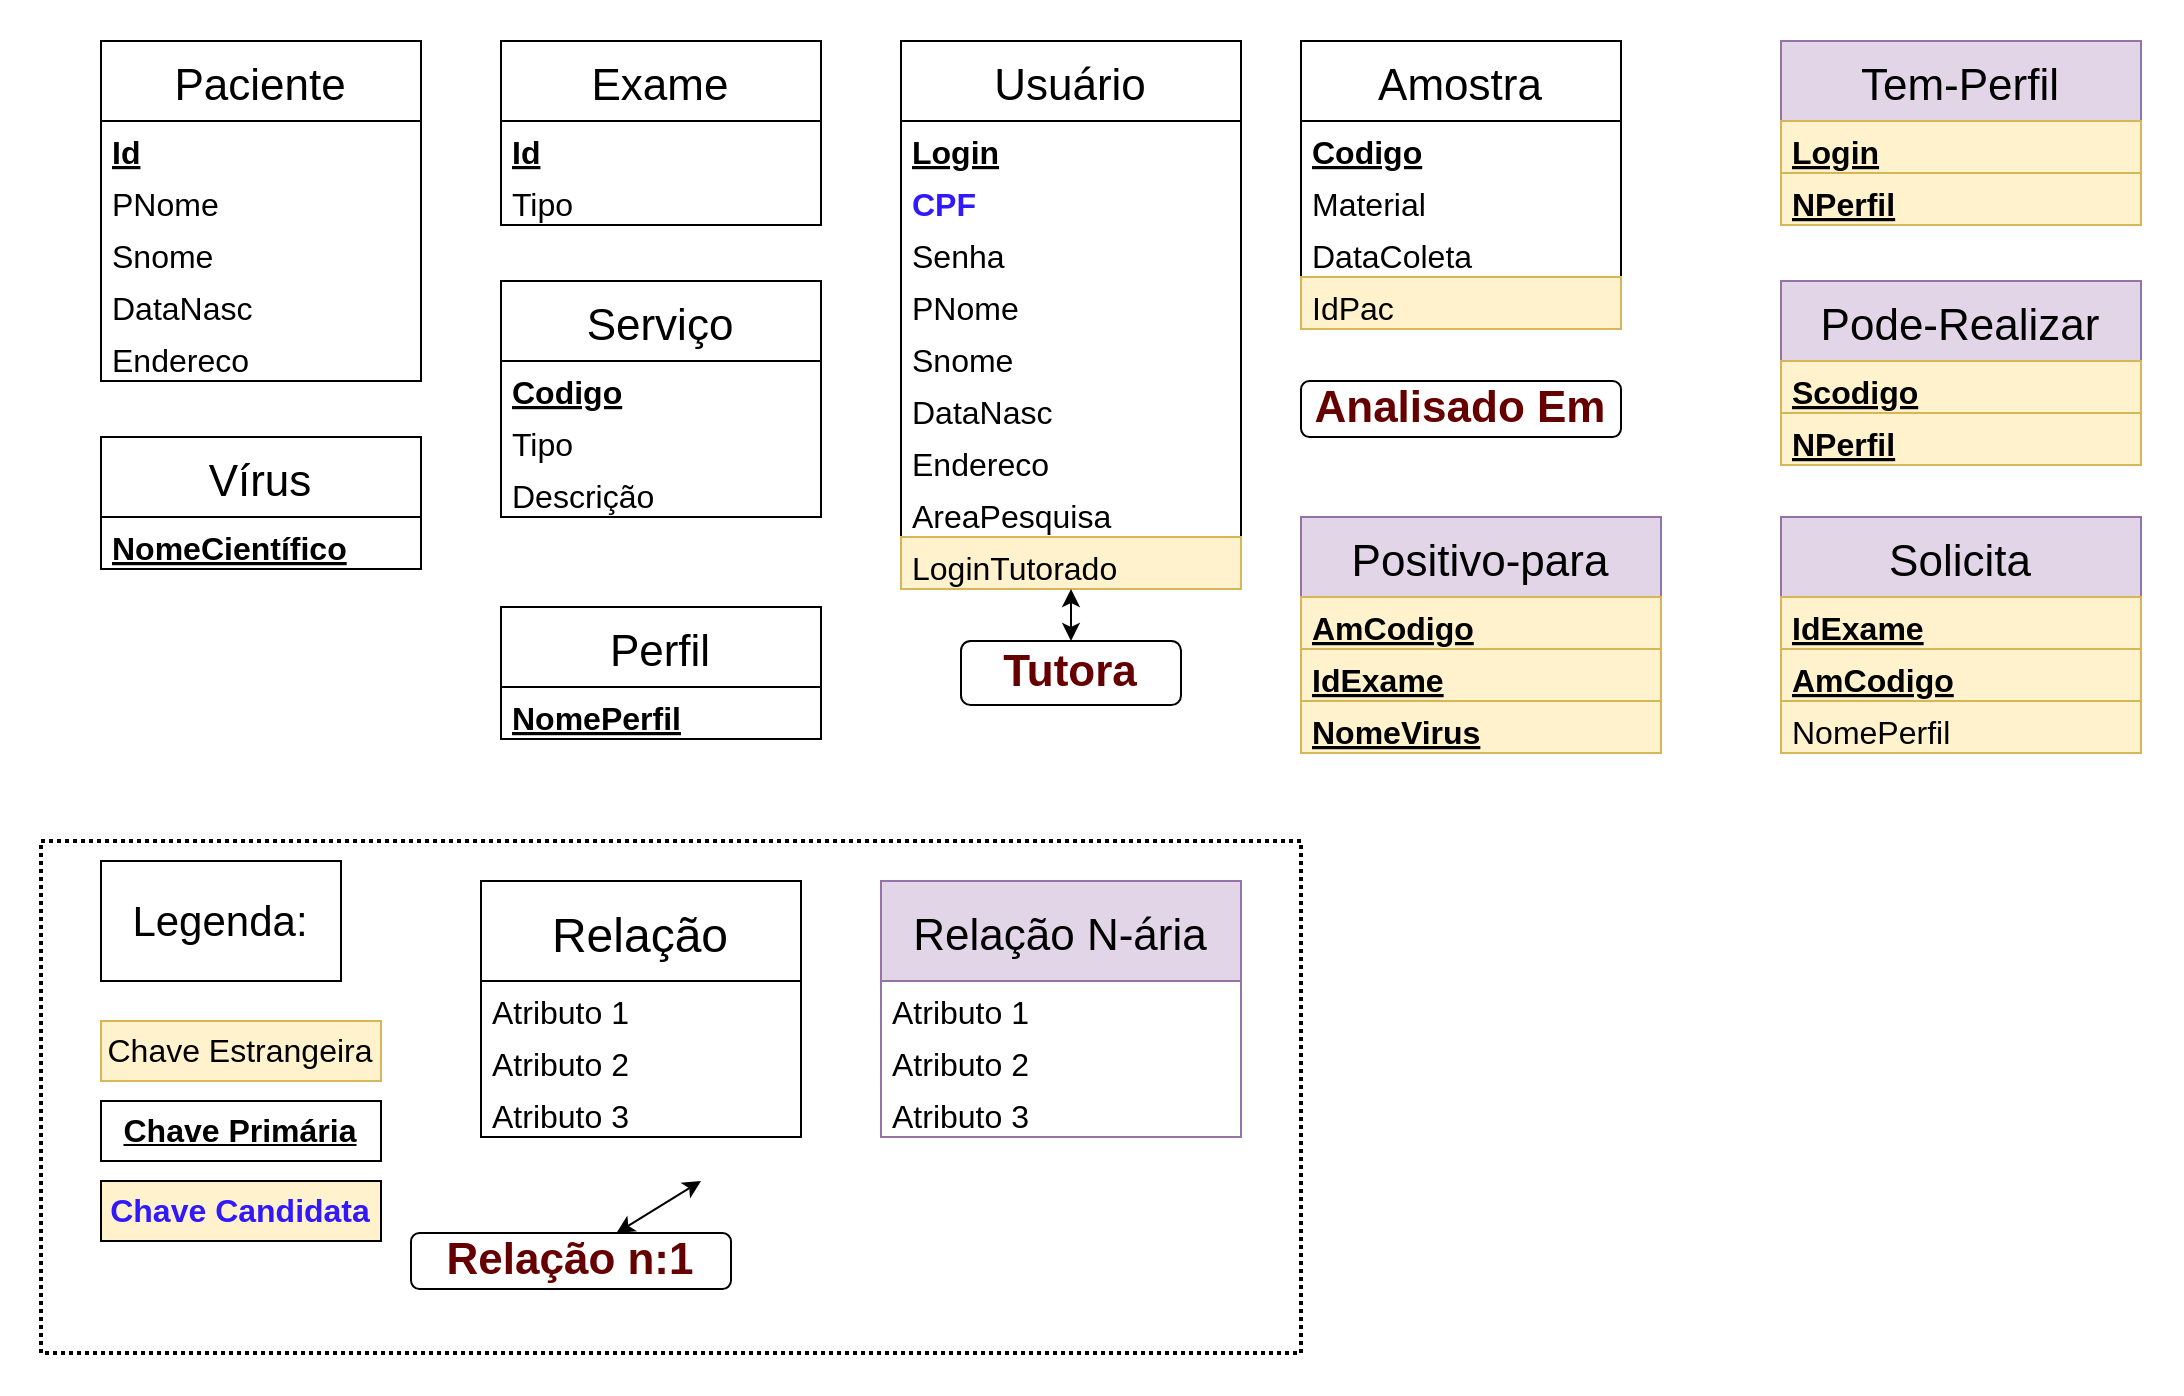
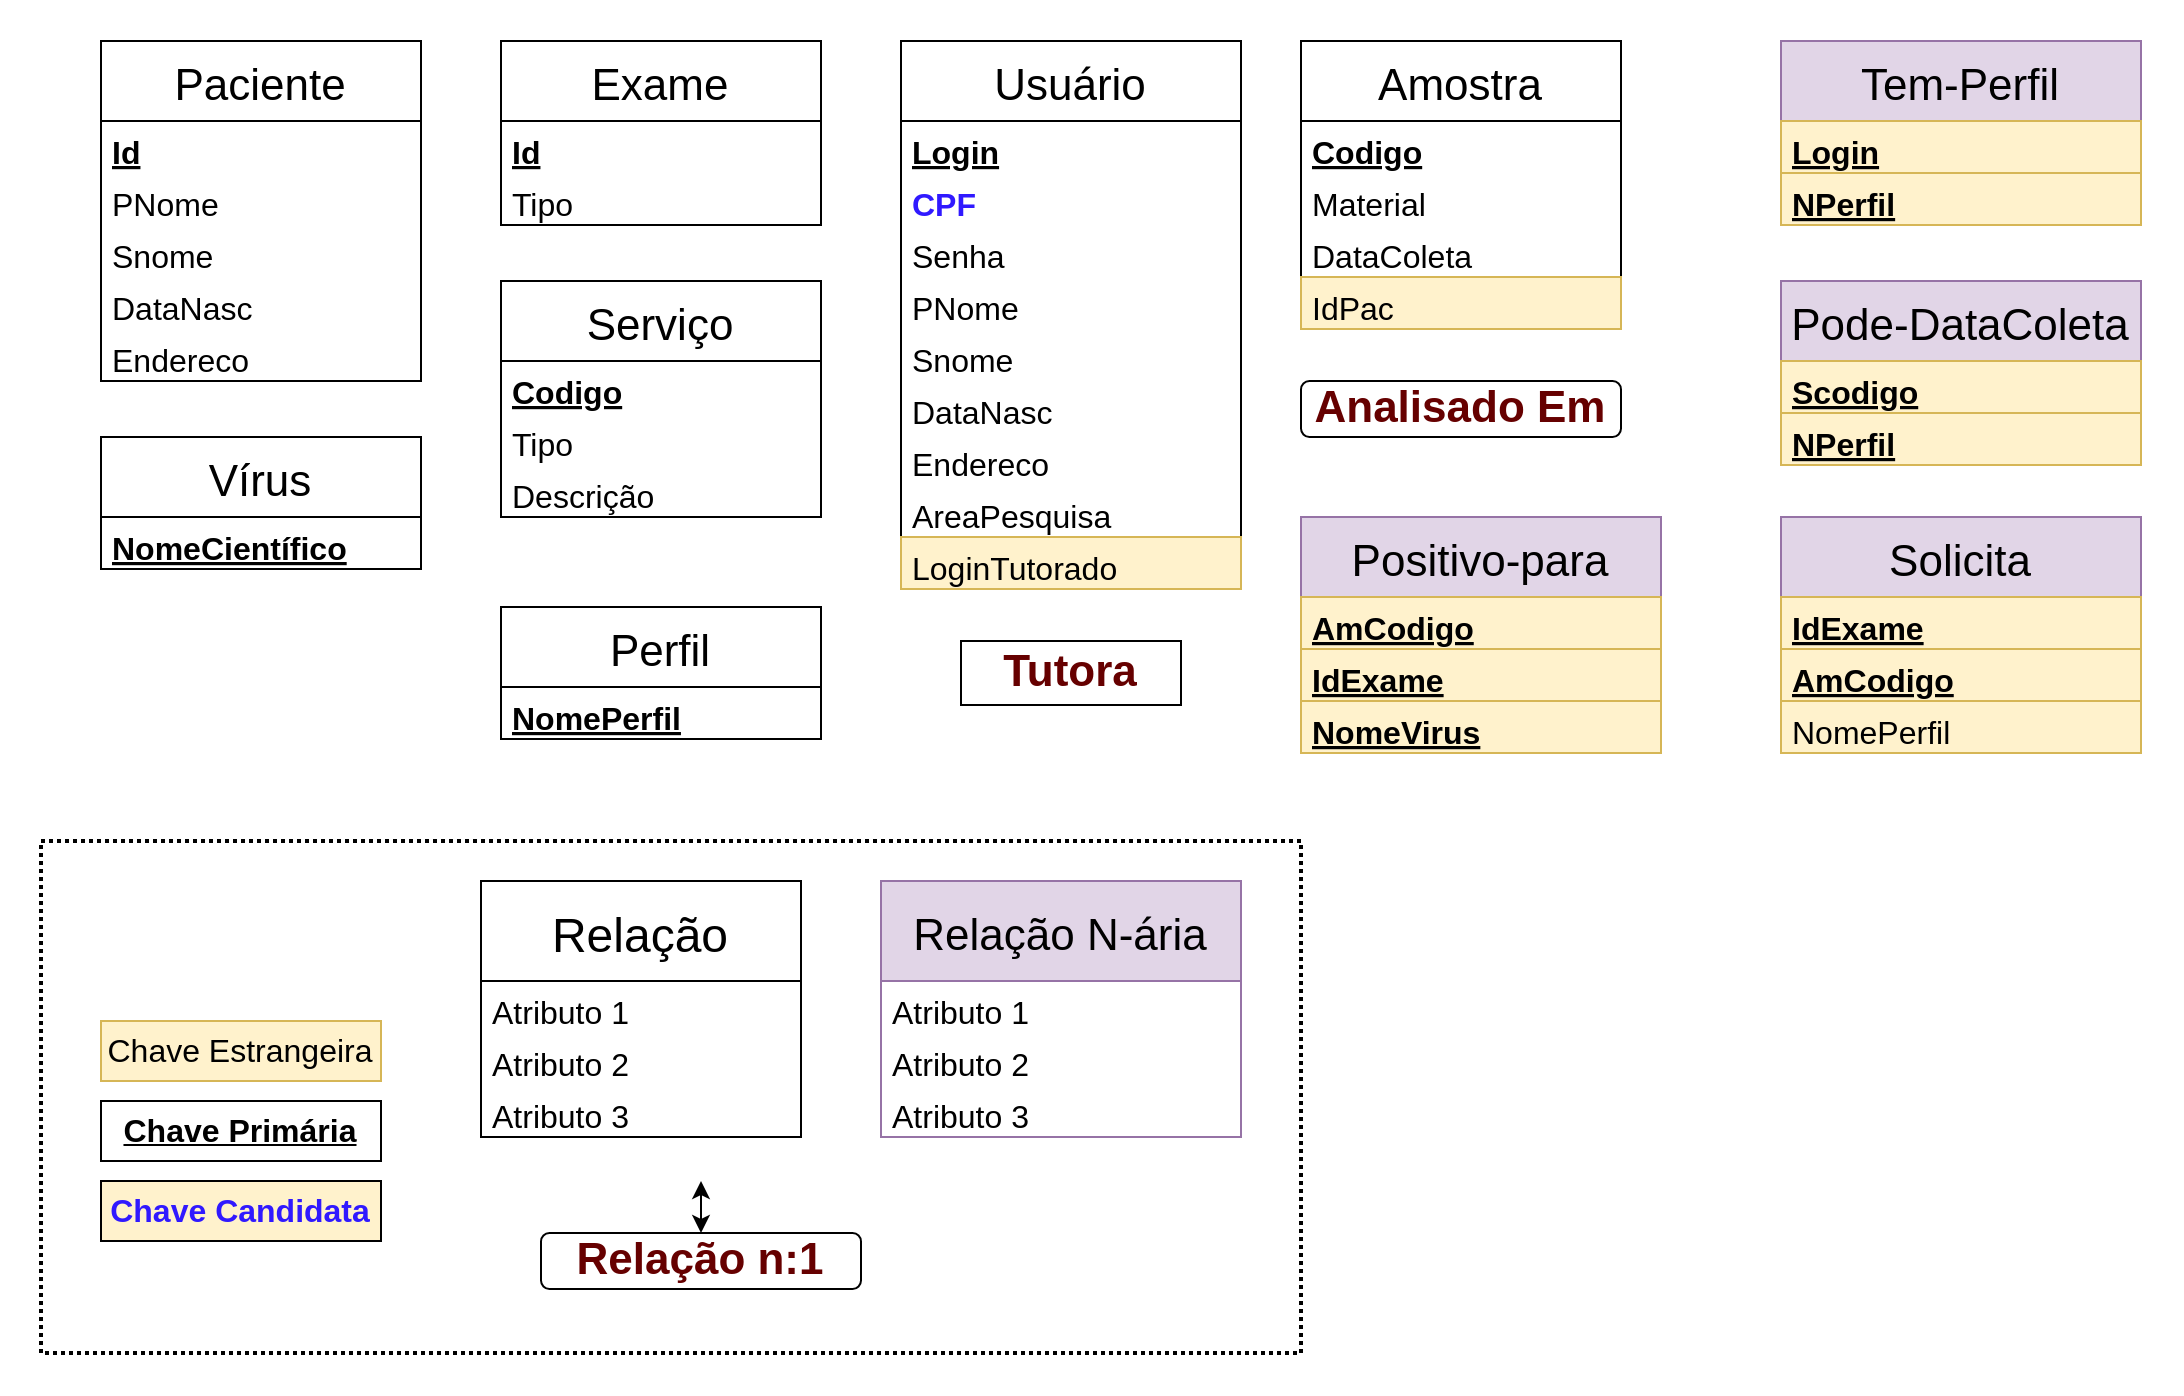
(1960, 325) -> (1960, 325)
(1071, 615) -> none
(1071, 673) -> (1071, 673)
(221, 921) -> none
(571, 1261) -> (701, 1261)
